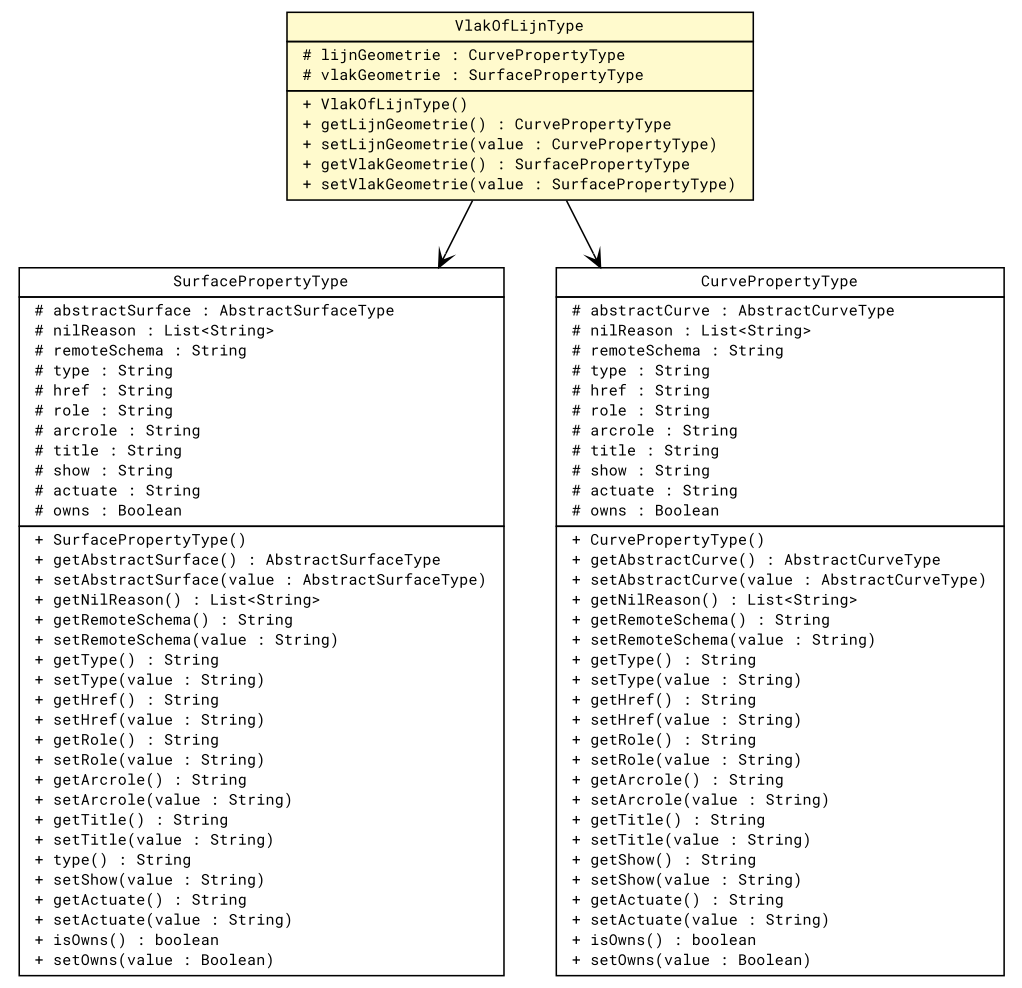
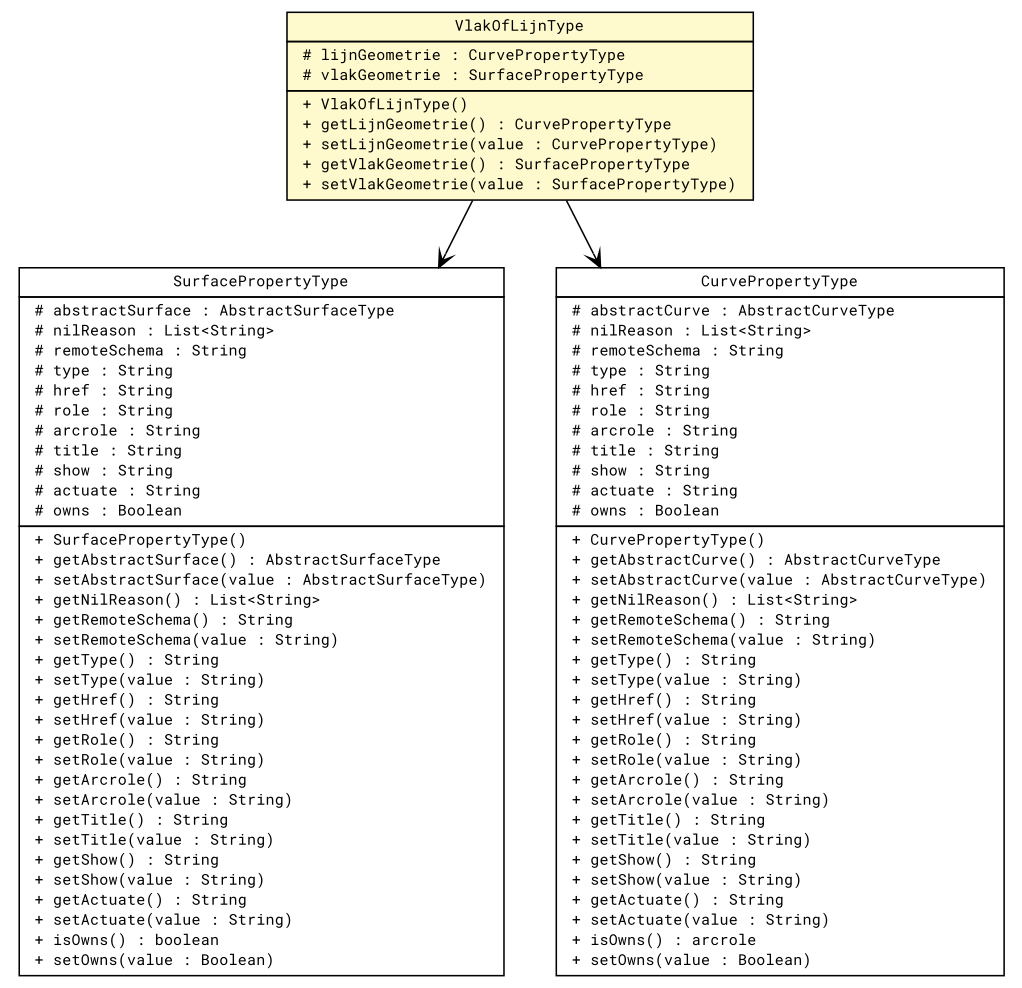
(114, 860) -> (128, 860)
(665, 940) -> (665, 940)
